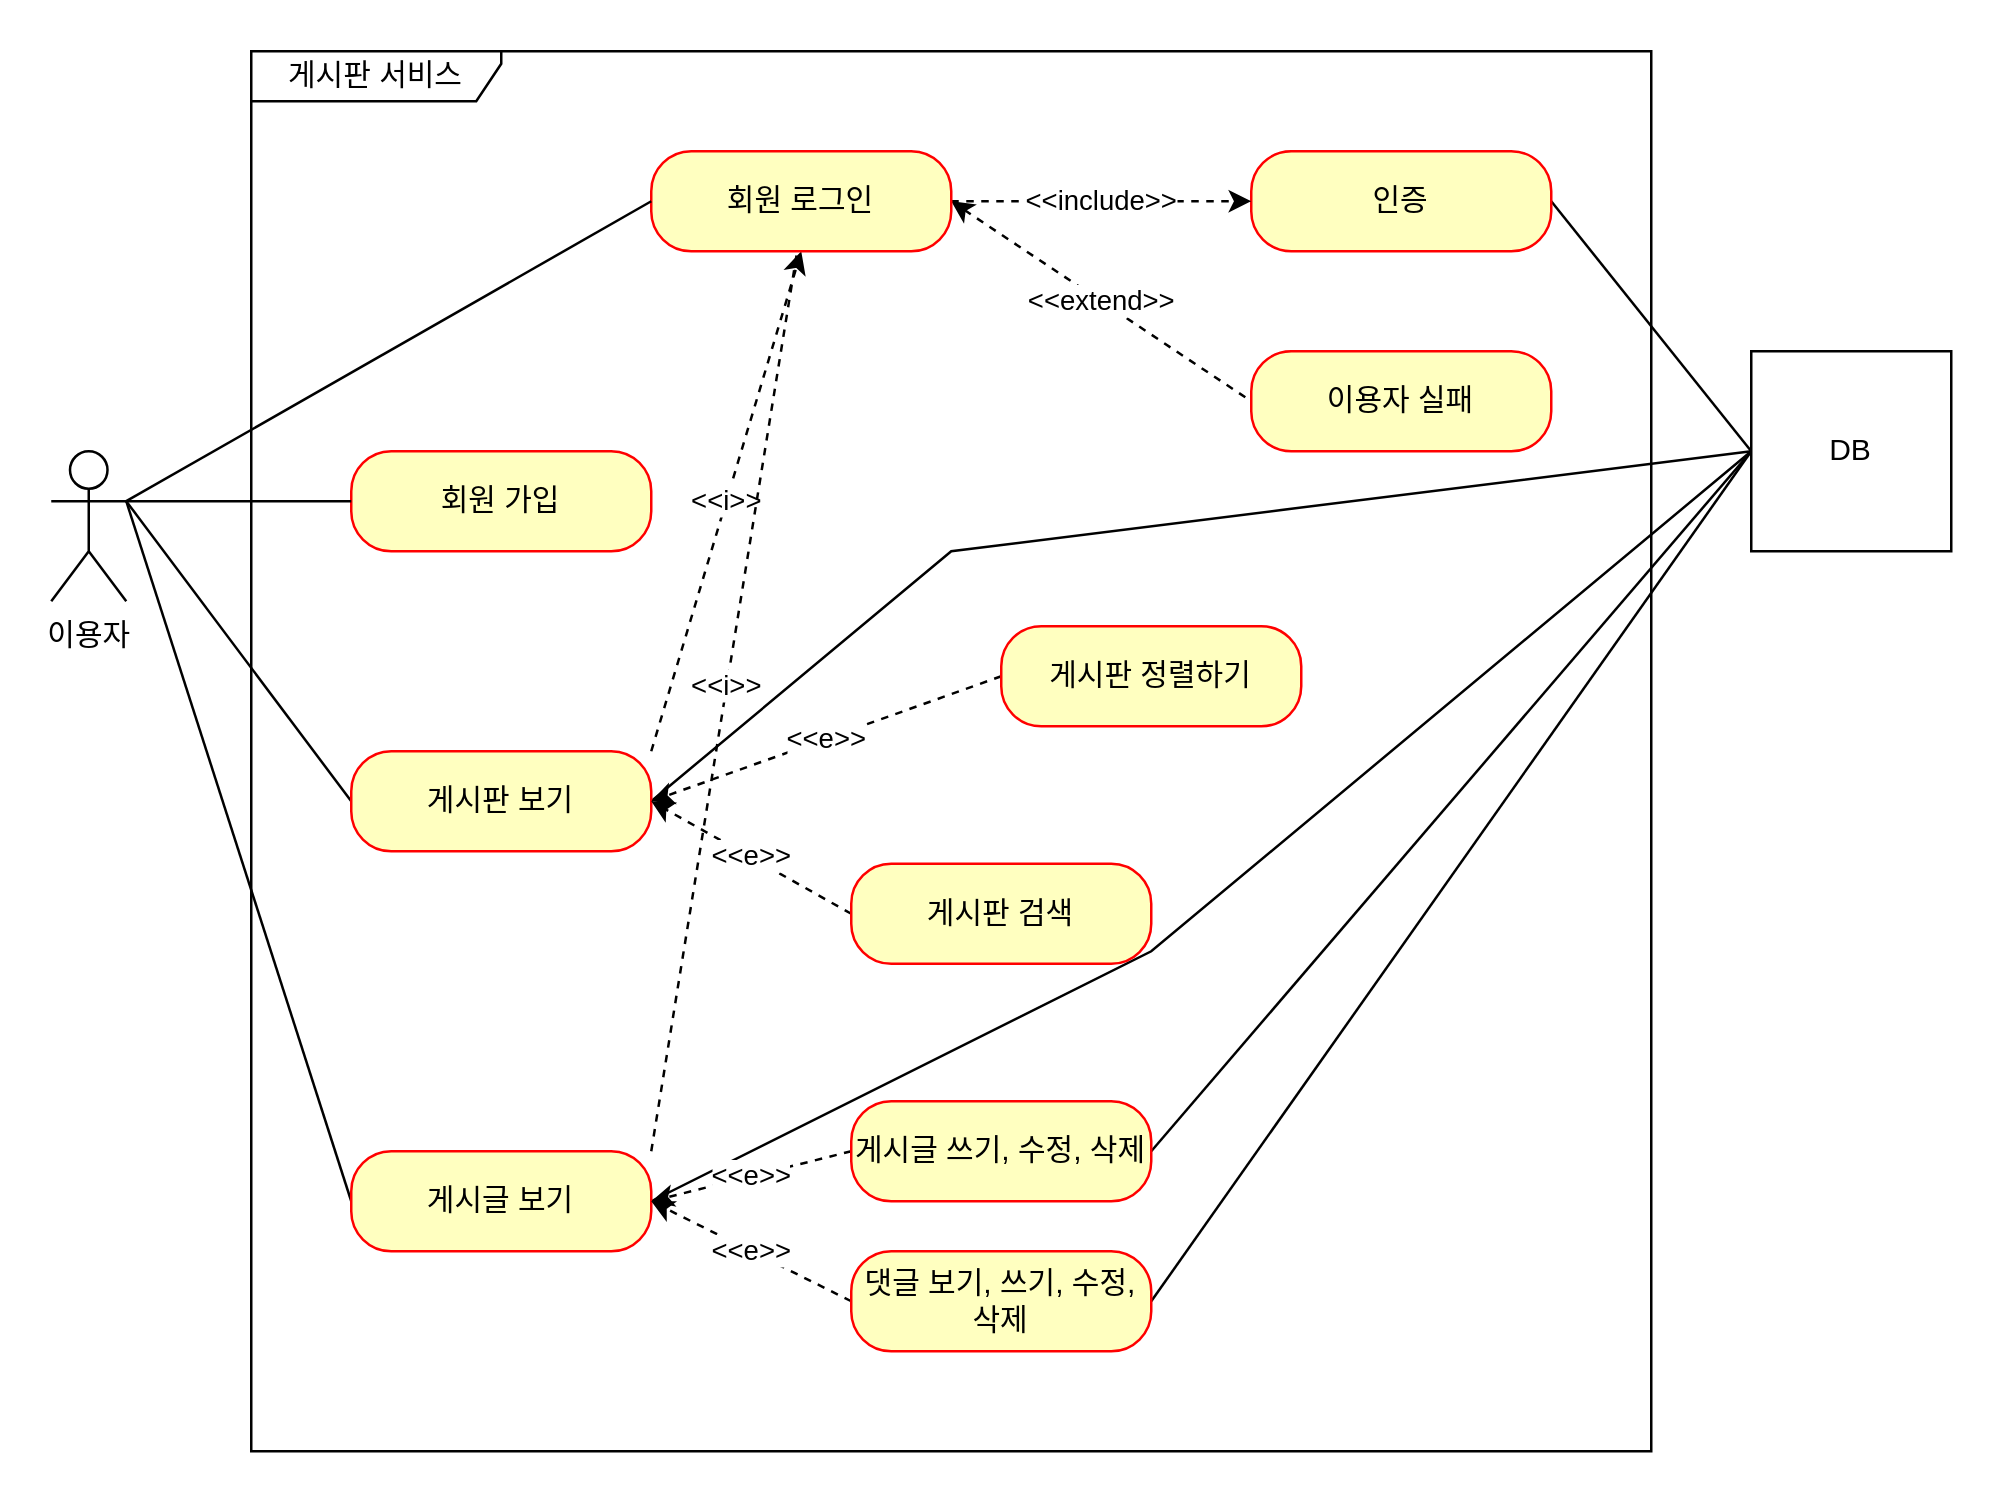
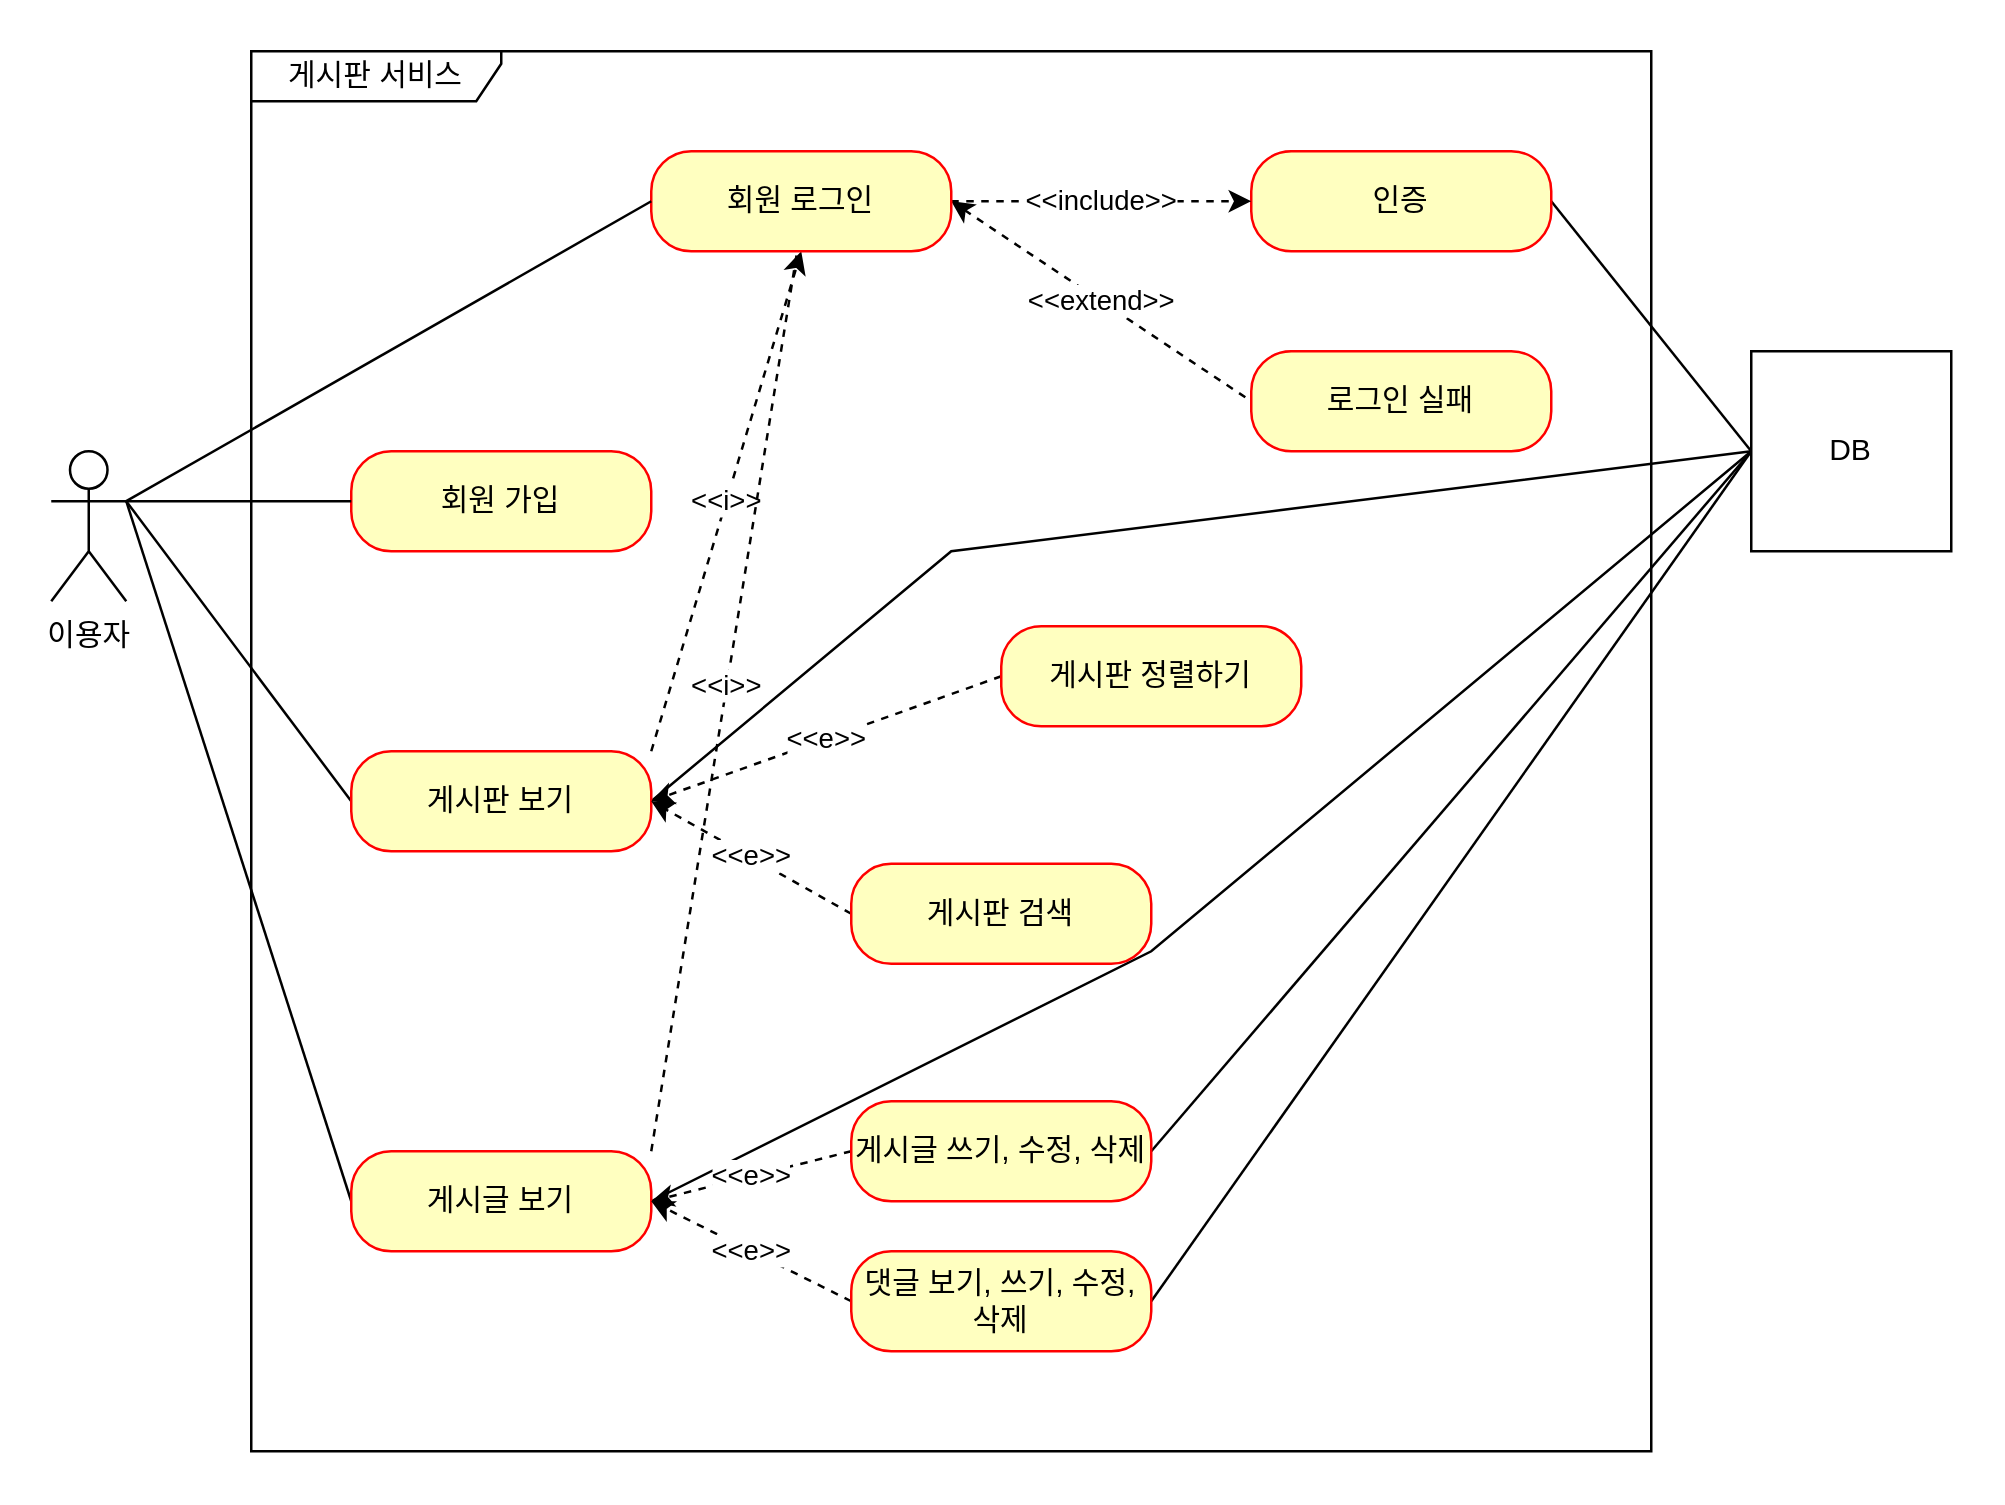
(1401, 401) -> (1401, 401)
